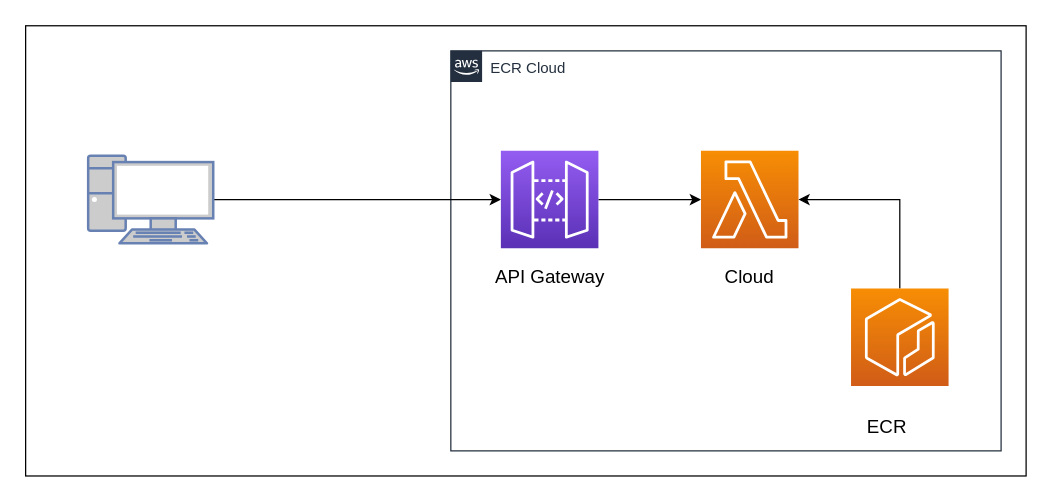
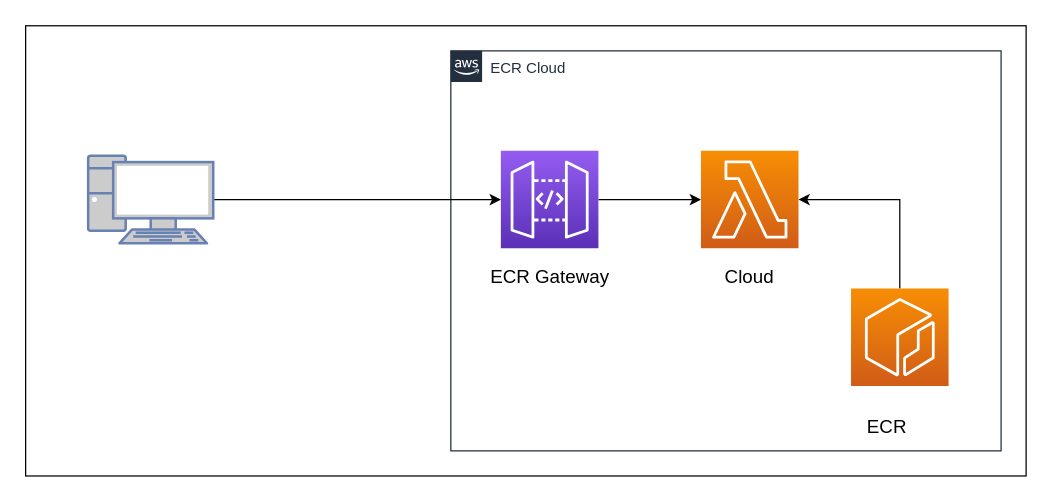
(550, 276) -> (550, 276)
